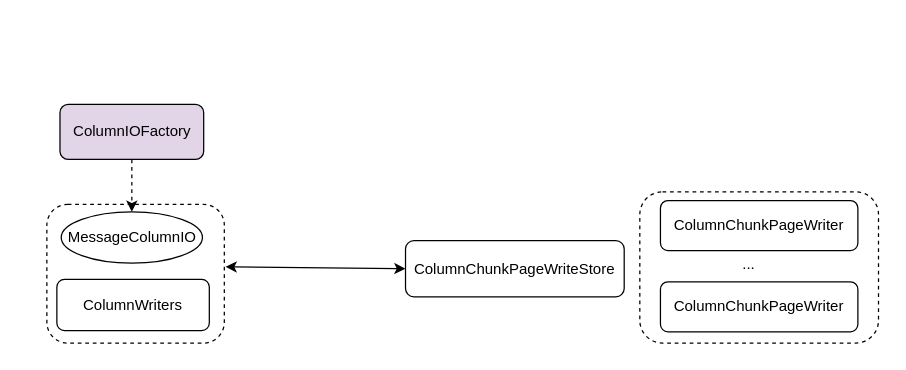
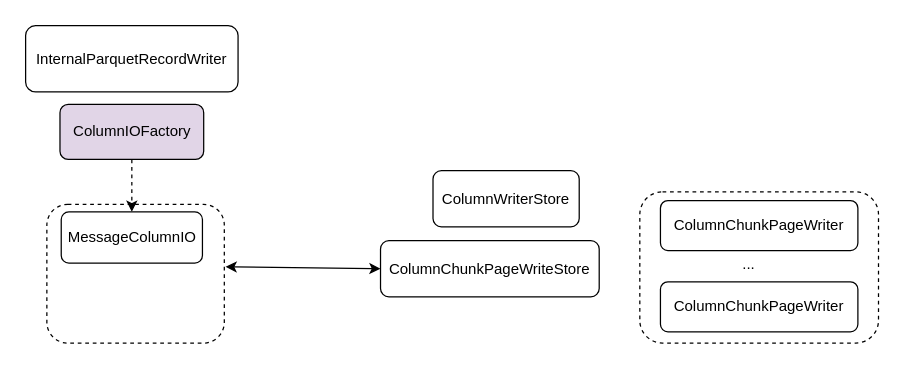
none -> (132, 59)
none -> (506, 199)
(132, 238) -> (132, 238)
(515, 269) -> (490, 269)
(133, 305) -> none
